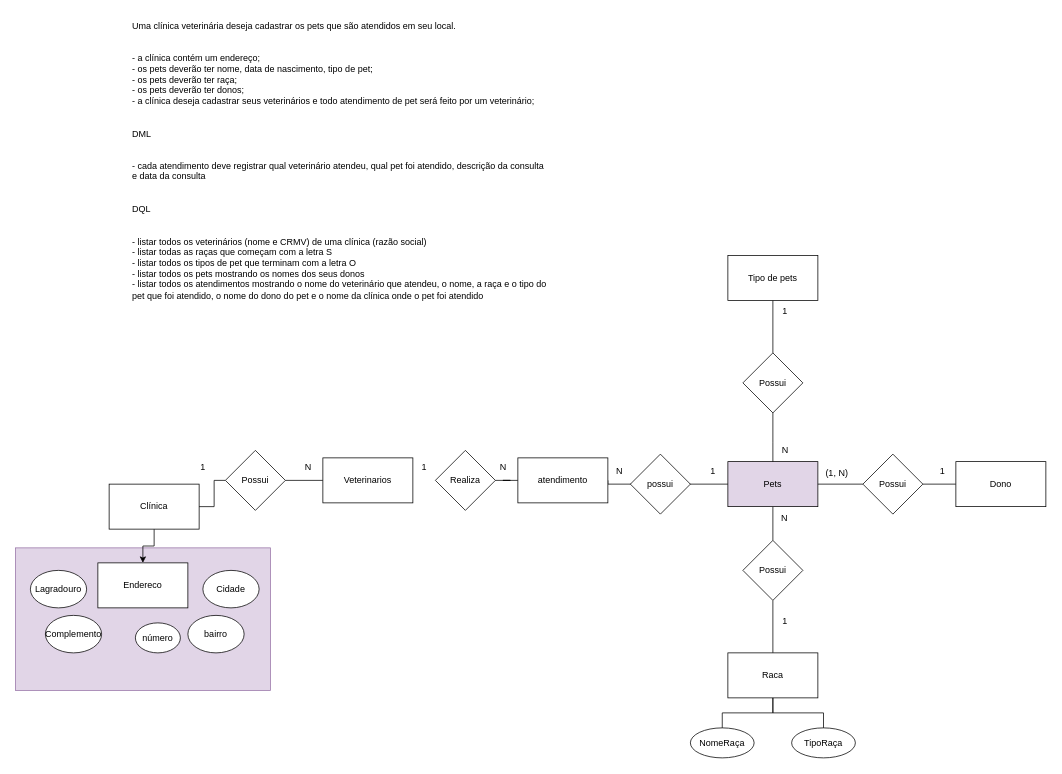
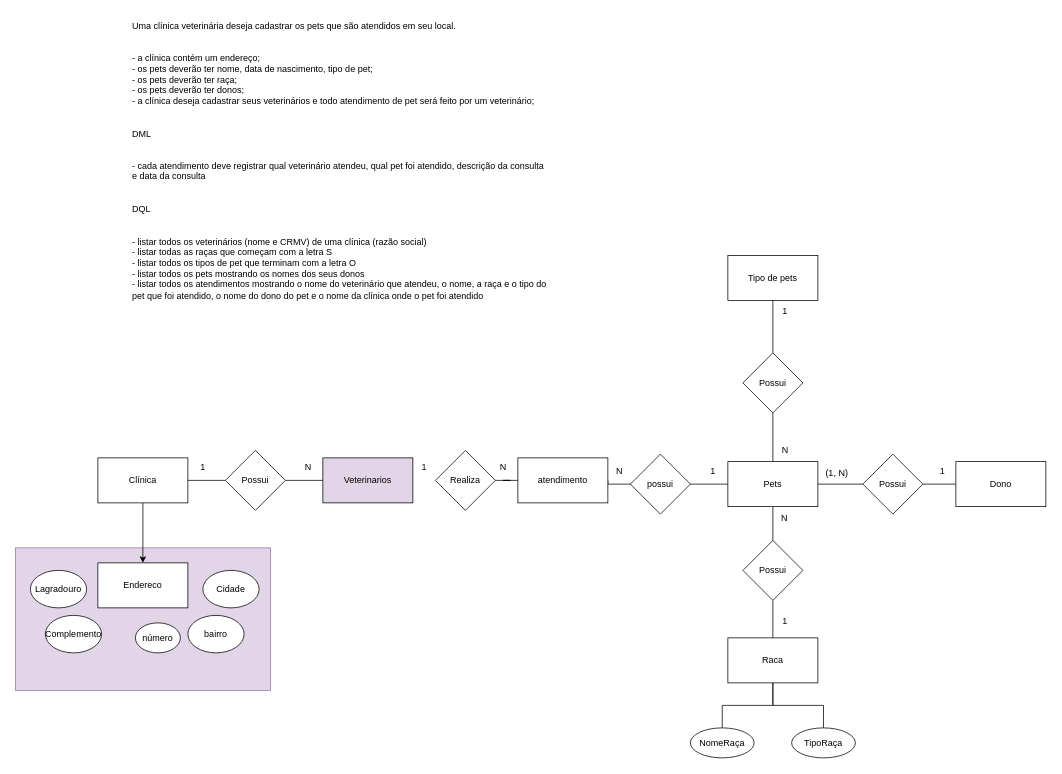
(368, 480) -> (368, 480)
(773, 484) -> (773, 484)
(154, 507) -> (143, 480)
(773, 675) -> (773, 660)
